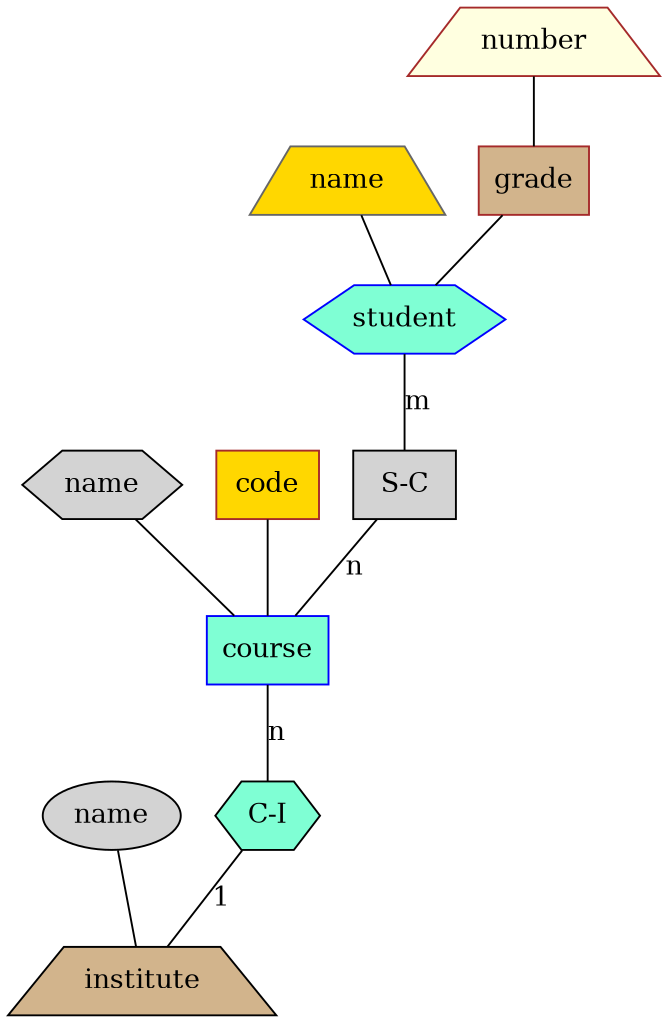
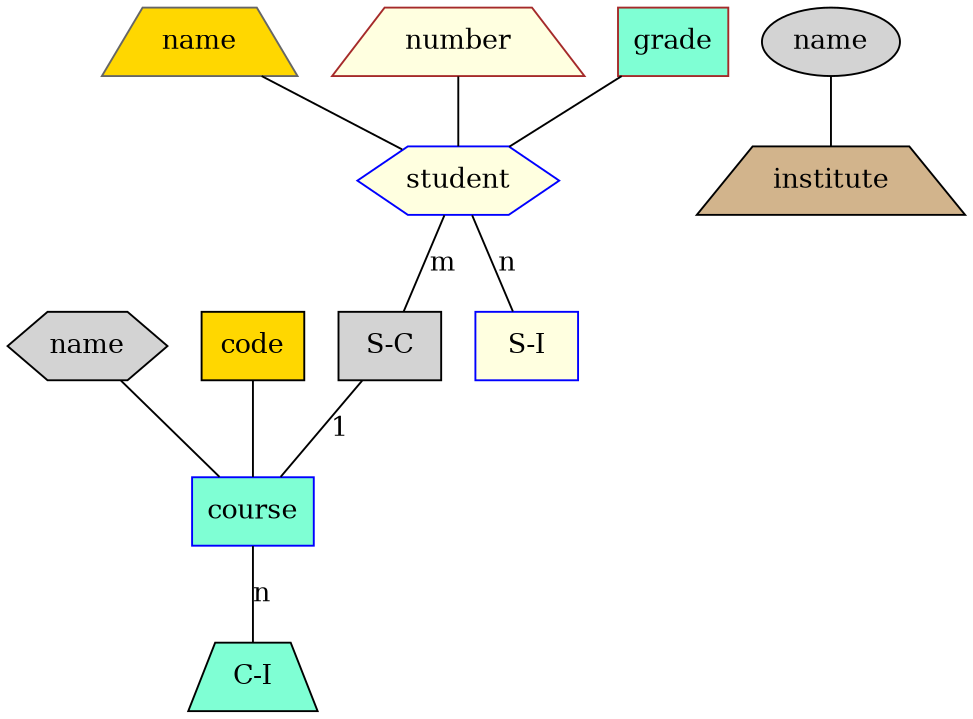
(534, 111) -> (458, 111)
(534, 181) -> (673, 42)
(405, 319) -> (458, 181)
none -> (527, 346)
(268, 485) -> (253, 346)
(355, 568) -> (340, 429)
(268, 816) -> (253, 677)
(205, 898) -> none
